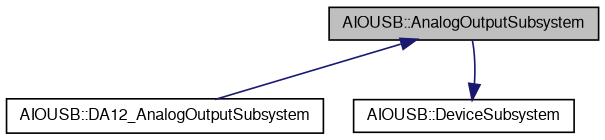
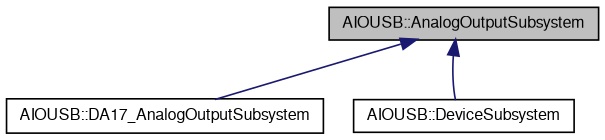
(475, 62) -> (453, 78)
(165, 116) -> (165, 116)
